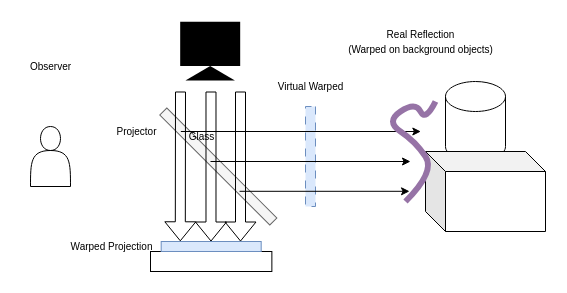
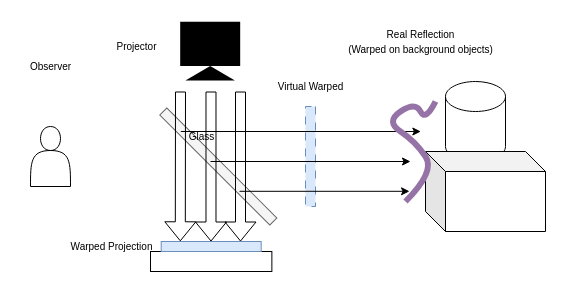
(136, 132) -> (136, 47)
